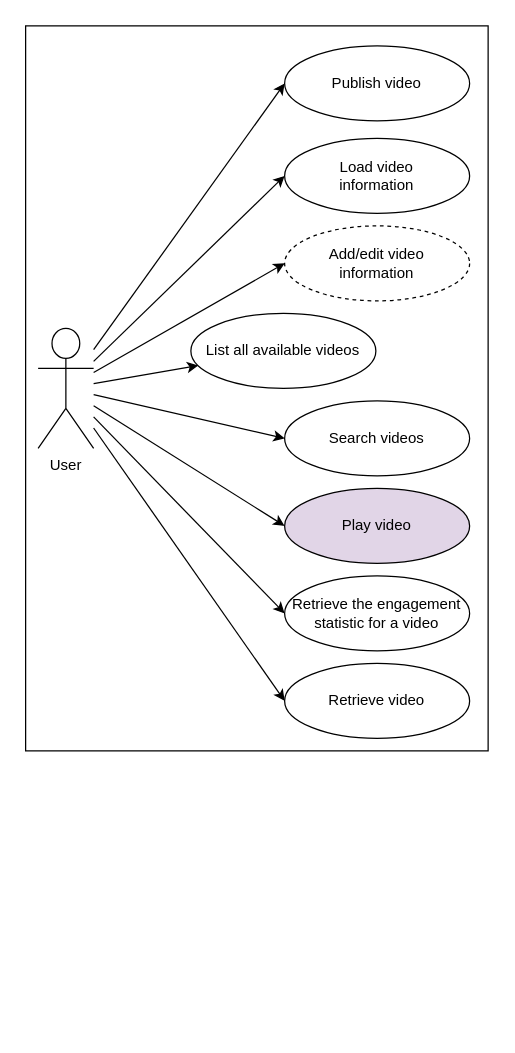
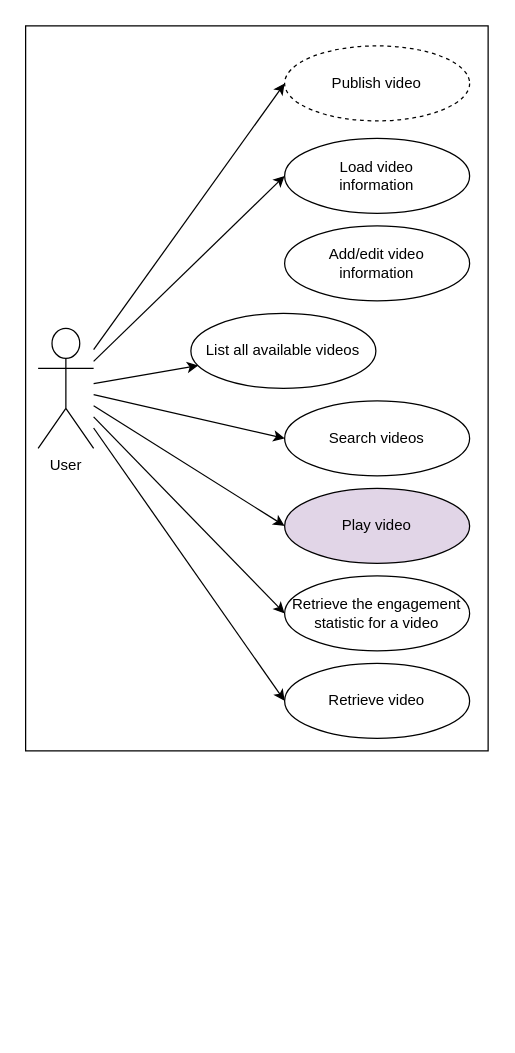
(377, 83) -> (377, 83)
(377, 263) -> (377, 263)
(186, 320) -> none
